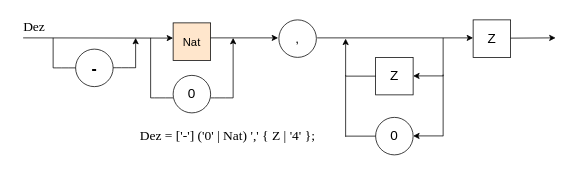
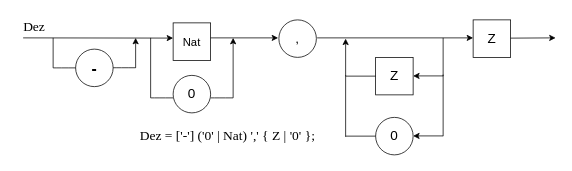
(192, 42) -> (192, 42)
(229, 136) -> (229, 136)
